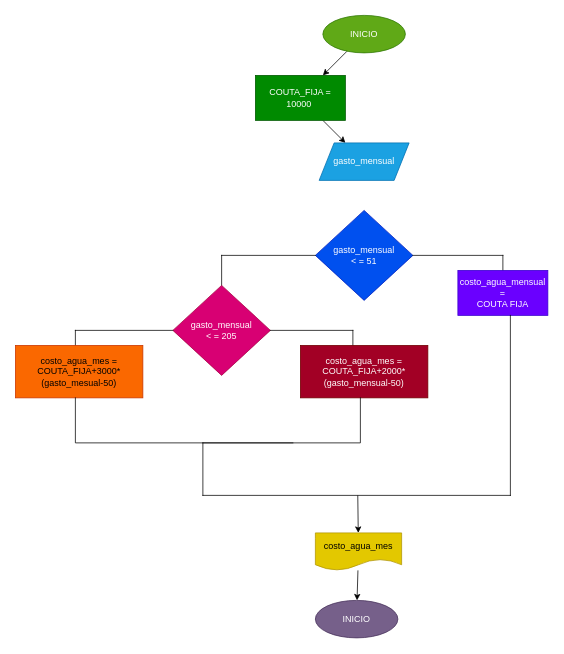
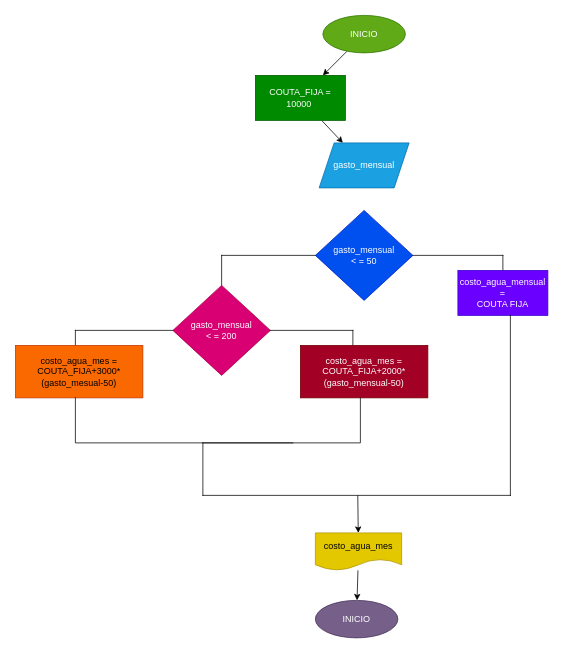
(364, 162) -> (364, 165)
(364, 255) -> (364, 255)
(222, 330) -> (222, 330)
